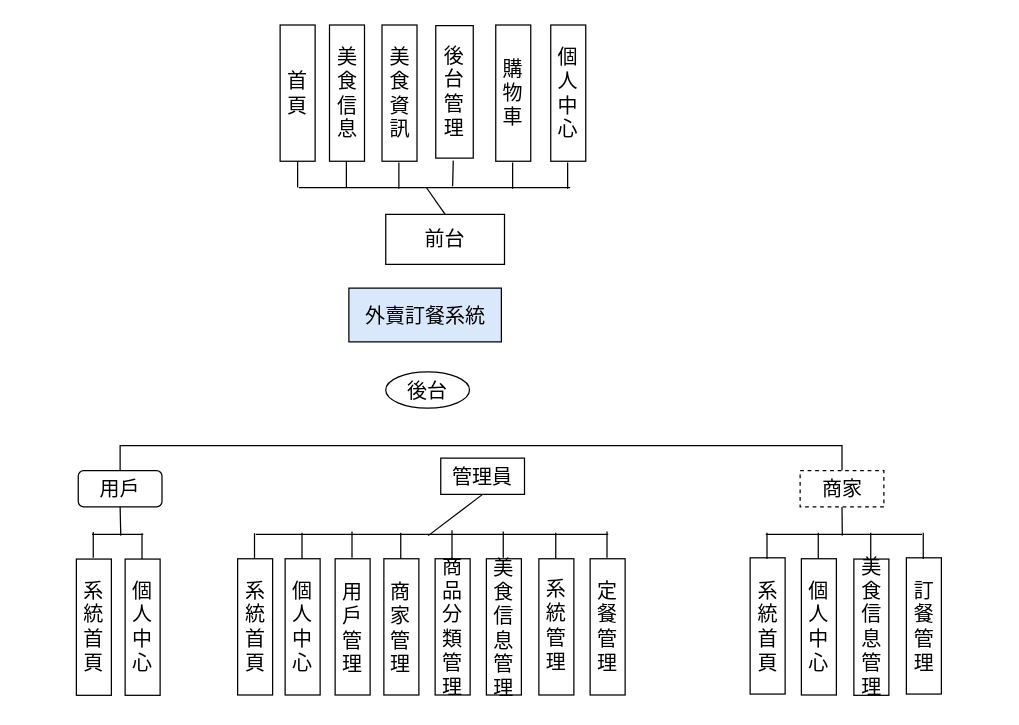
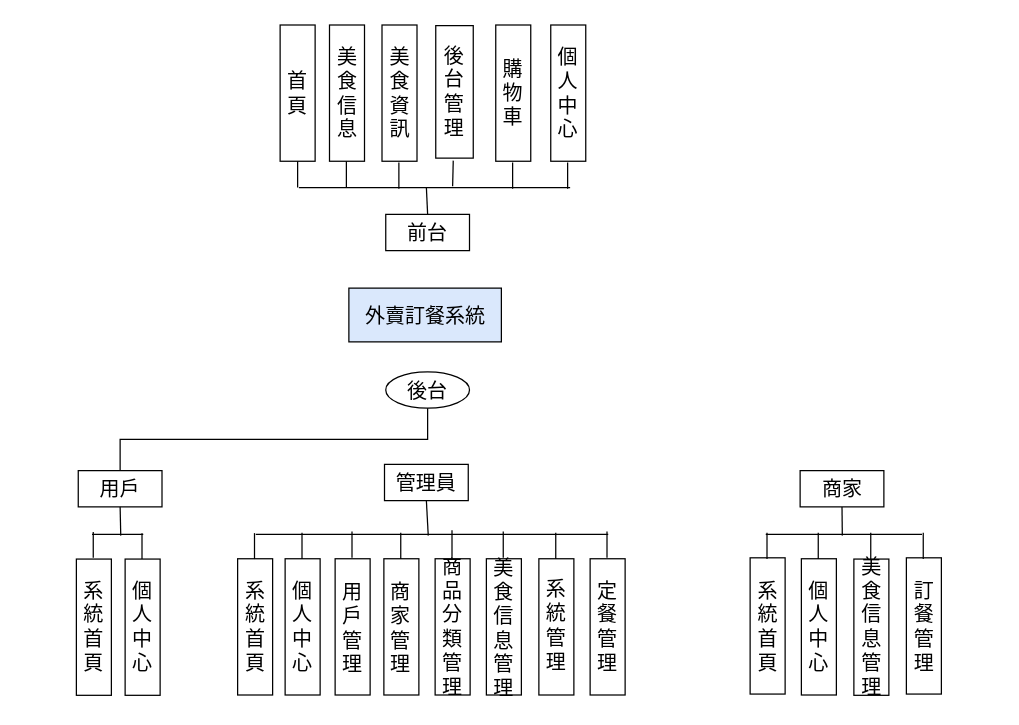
(445, 239) -> (428, 233)
(492, 446) -> (285, 439)
(483, 476) -> (426, 483)
(120, 489) -> (120, 489)
(842, 489) -> (842, 489)
